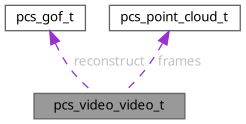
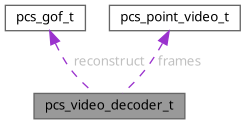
(175, 18) -> (175, 18)
(109, 106) -> (109, 106)
